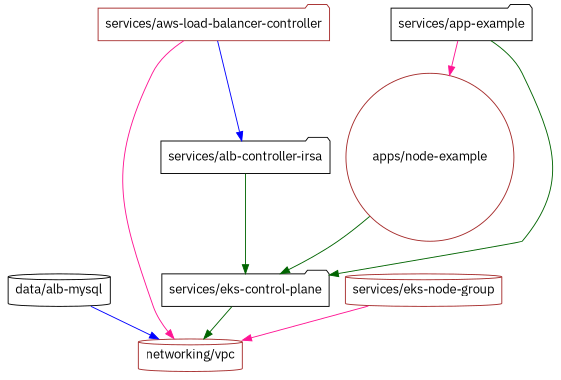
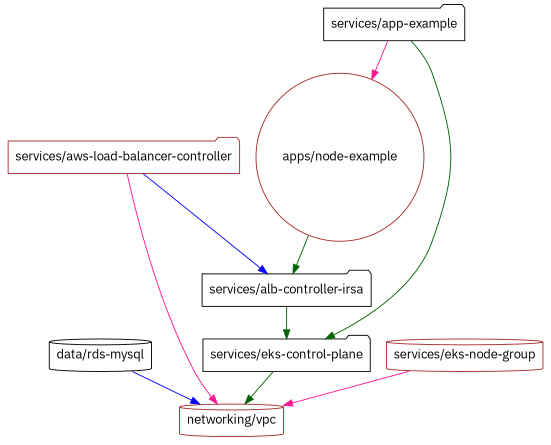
(331, 246) -> (302, 250)
(59, 290) -> (100, 355)
